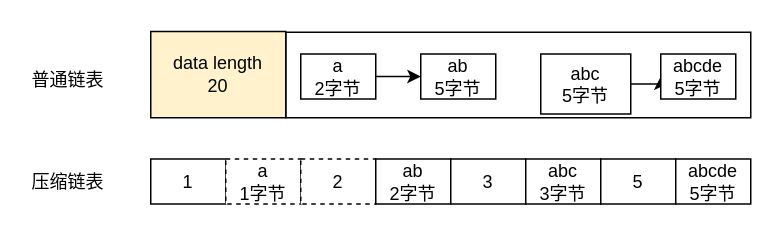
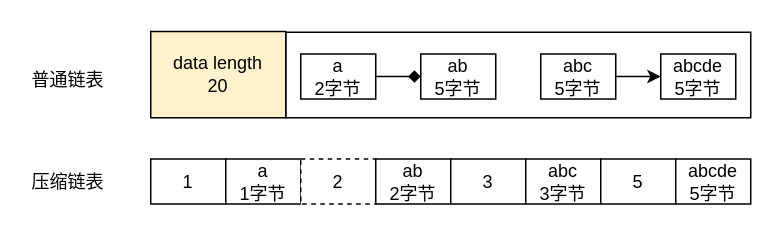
(409, 77) -> (408, 77)
(586, 84) -> (578, 77)
(263, 182) -> (263, 182)
